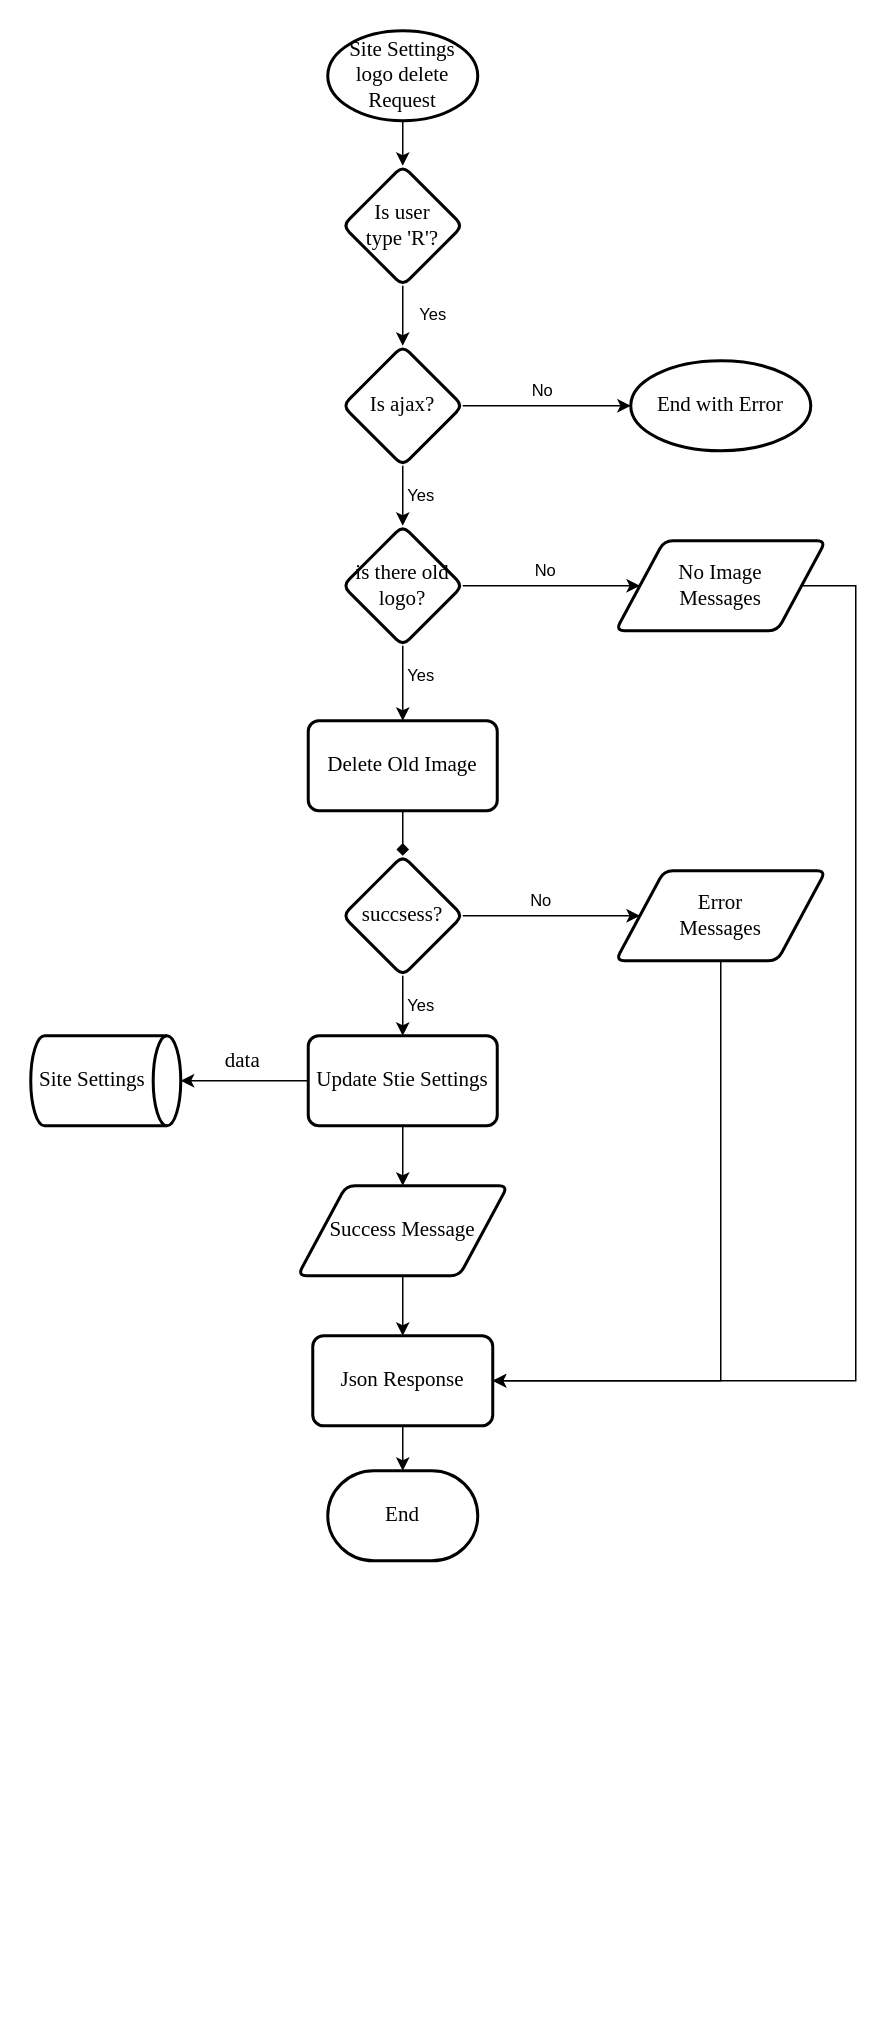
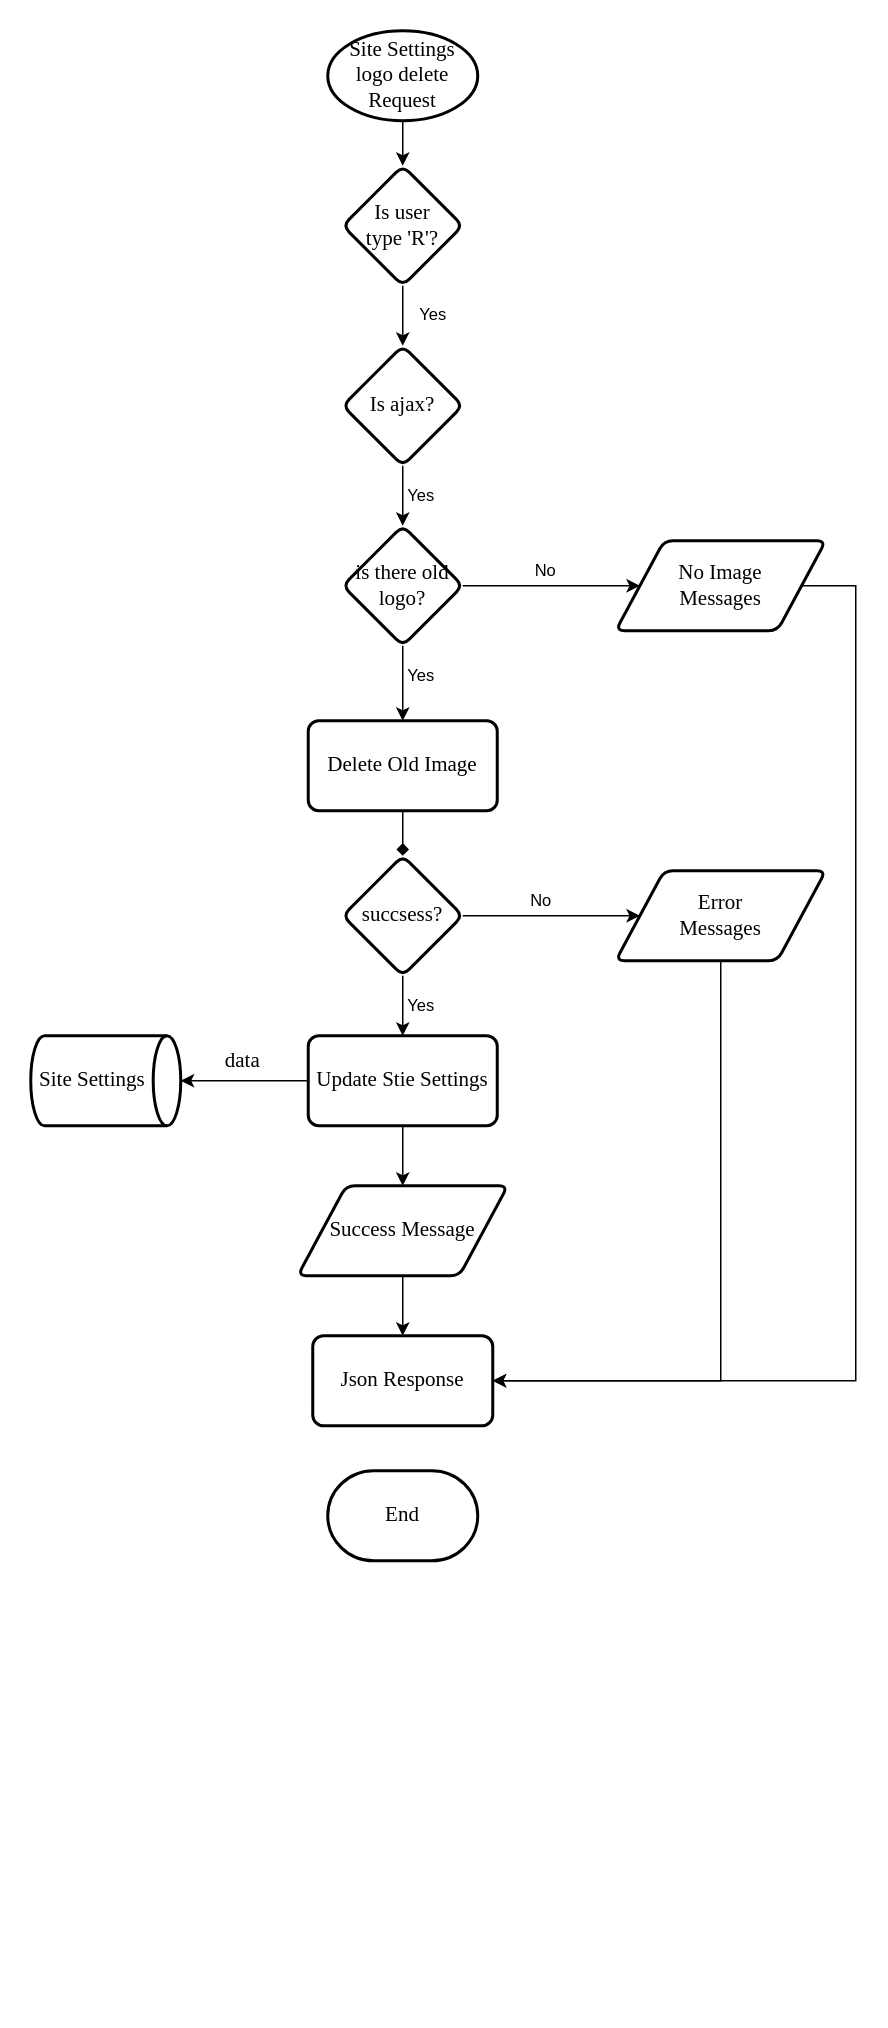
(542, 406) -> none
(721, 406) -> none
(403, 1454) -> none
